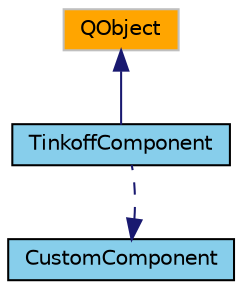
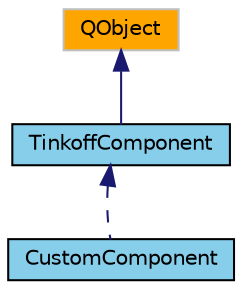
(135, 192) -> (107, 213)
